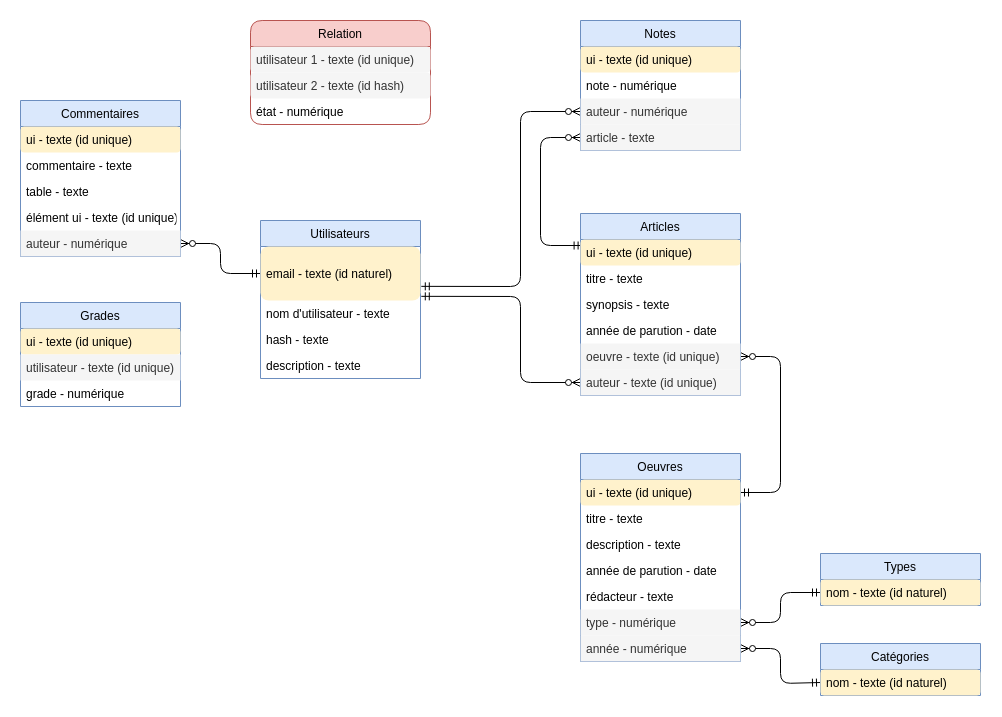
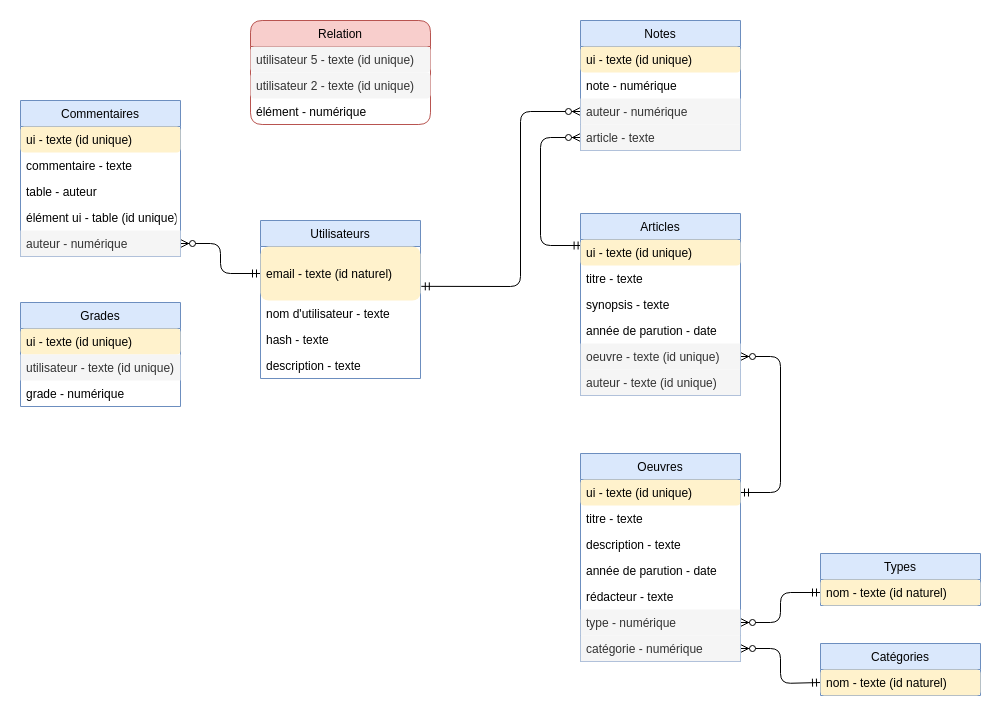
(351, 60) -> (351, 60)
(346, 86) -> (351, 86)
(305, 112) -> (314, 112)
(65, 192) -> (68, 192)
(113, 218) -> (111, 218)
(521, 320) -> none
(638, 649) -> (650, 649)
